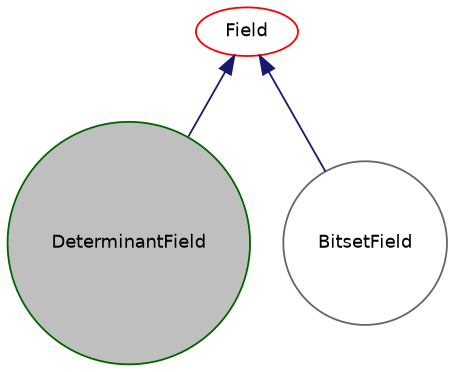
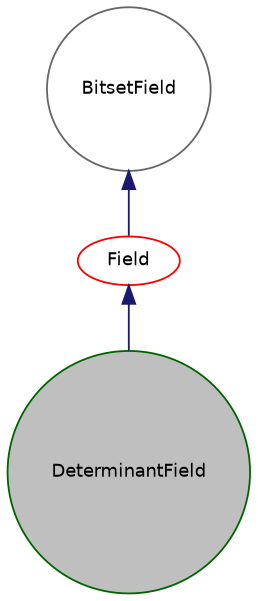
(297, 121) -> (129, 212)
